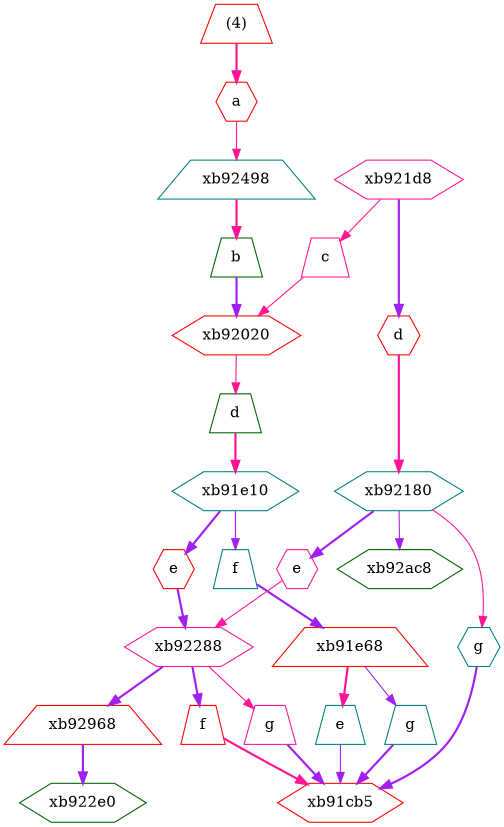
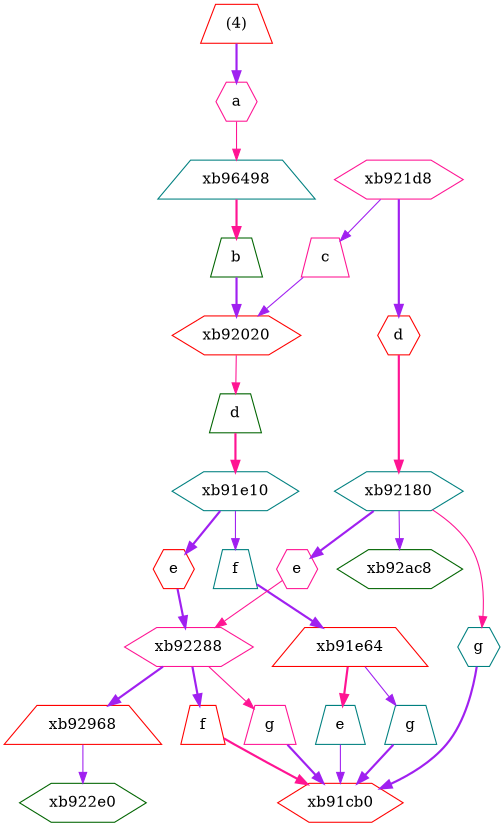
(237, 57) -> (237, 57)
(237, 102) -> (237, 102)
(237, 180) -> (237, 180)
(364, 216) -> (364, 216)
(285, 293) -> (285, 293)
(350, 647) -> (350, 647)
(83, 759) -> (83, 759)
(340, 803) -> (340, 803)
